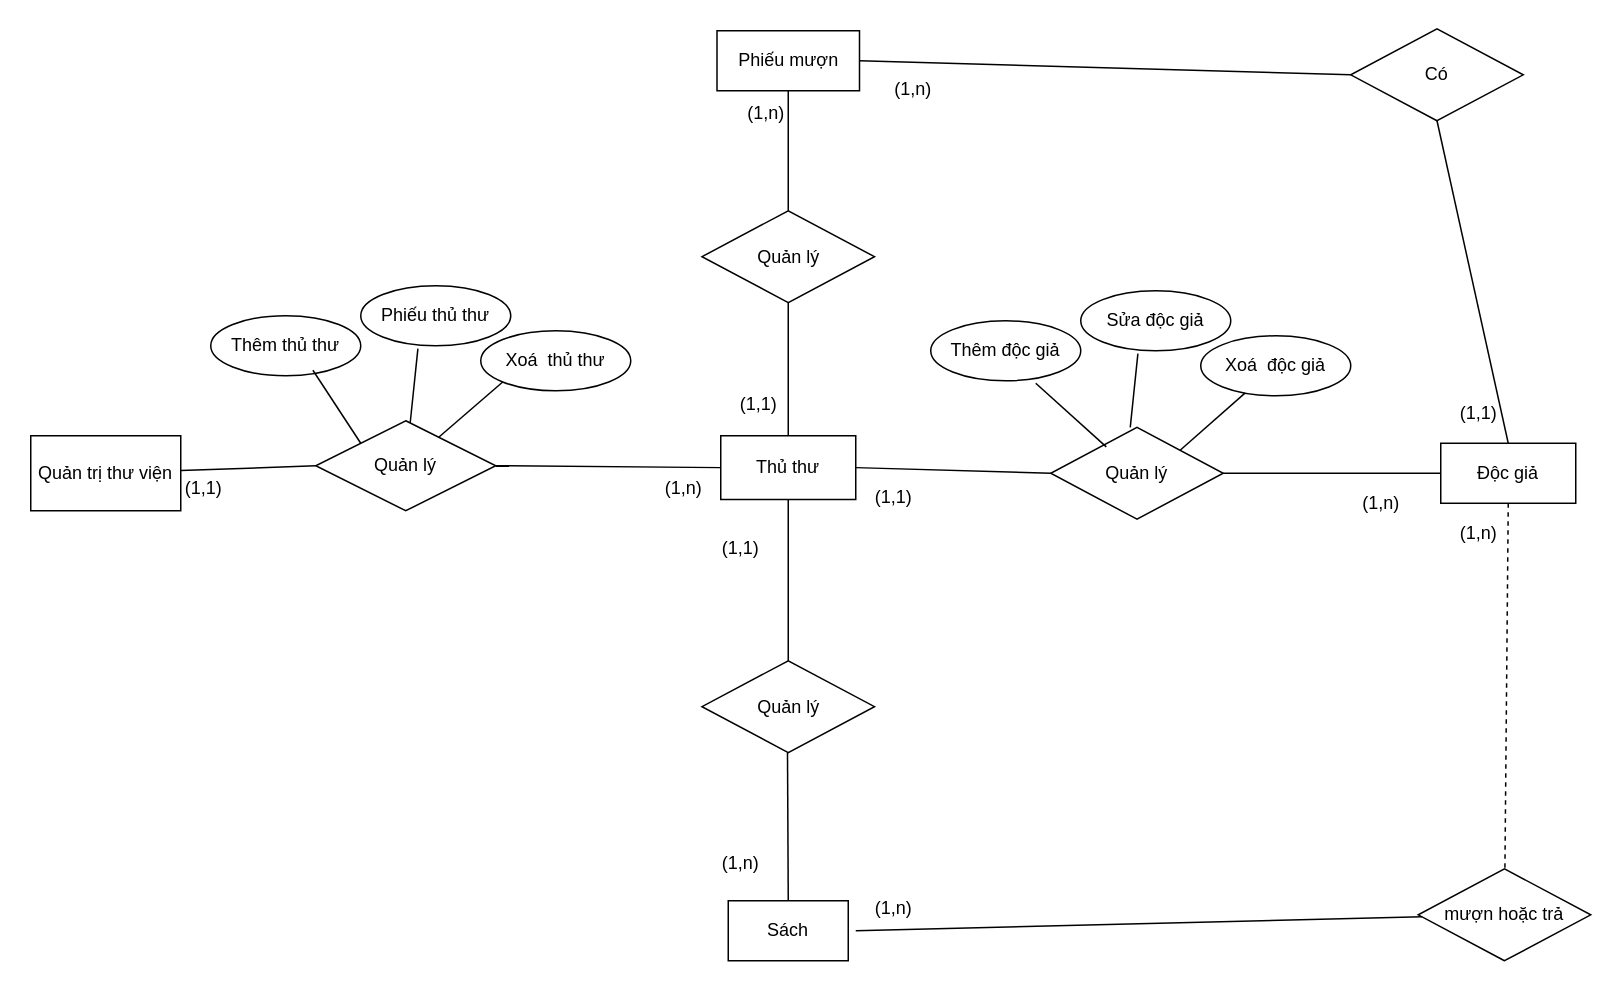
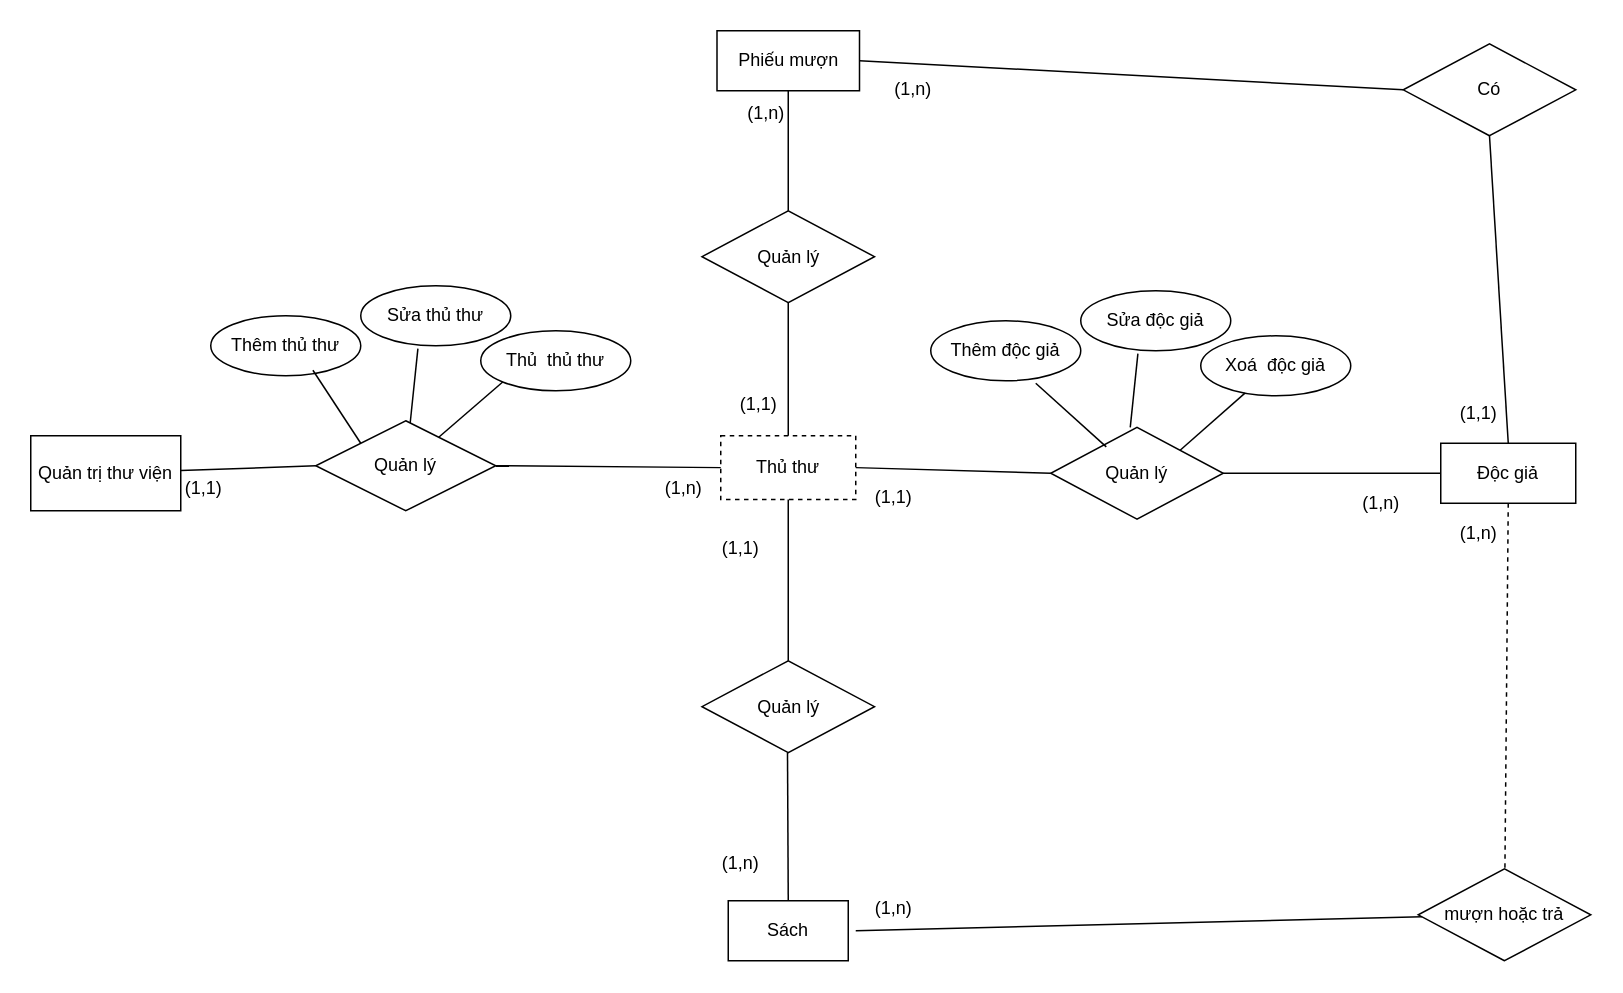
(1437, 75) -> (1490, 90)
(436, 316) -> (436, 316)
(556, 361) -> (556, 361)
(788, 468) -> (788, 468)
